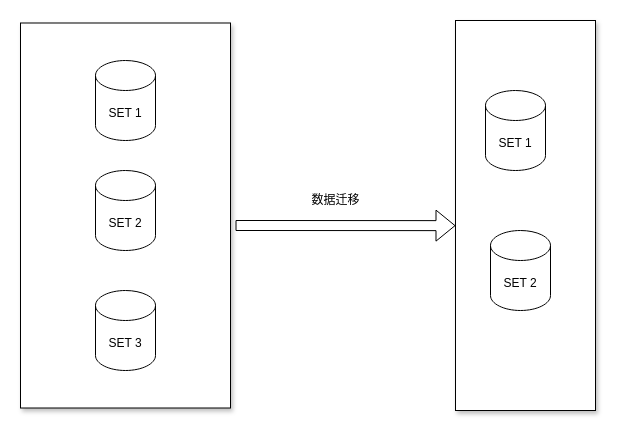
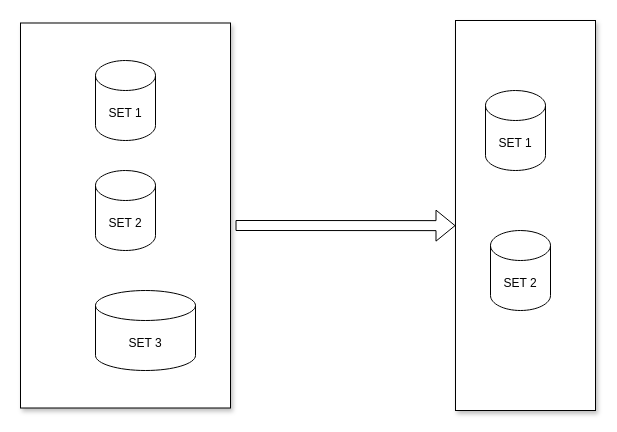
(336, 201) -> none
(126, 331) -> (146, 331)
